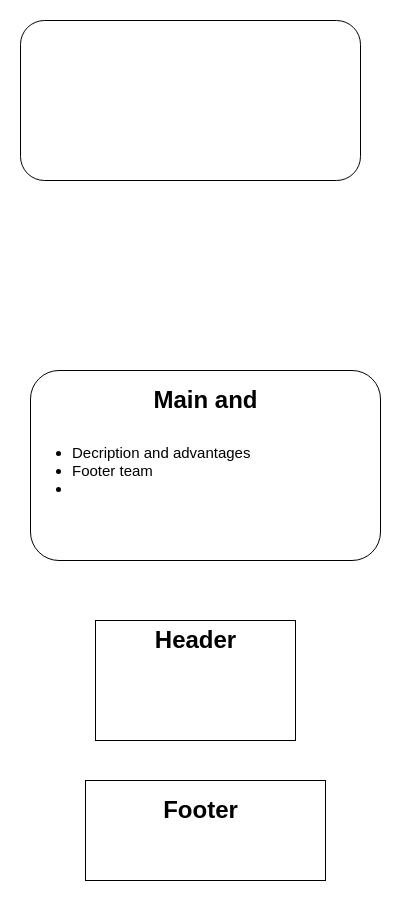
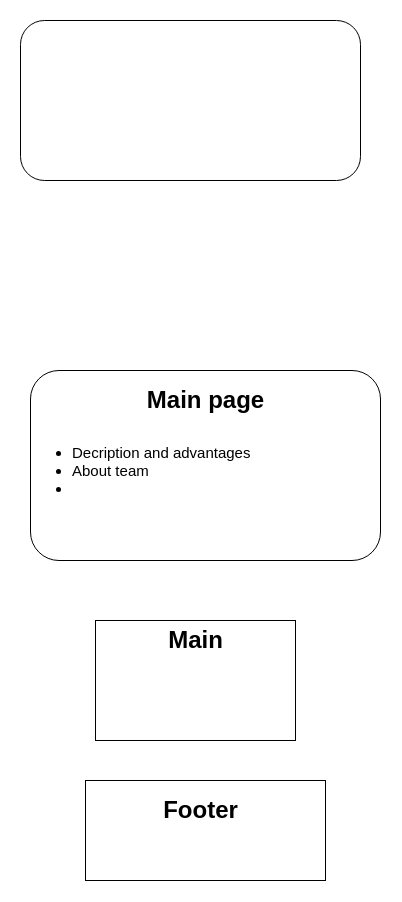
(206, 401) -> (206, 401)
(175, 471) -> (175, 471)
(196, 641) -> (196, 641)
